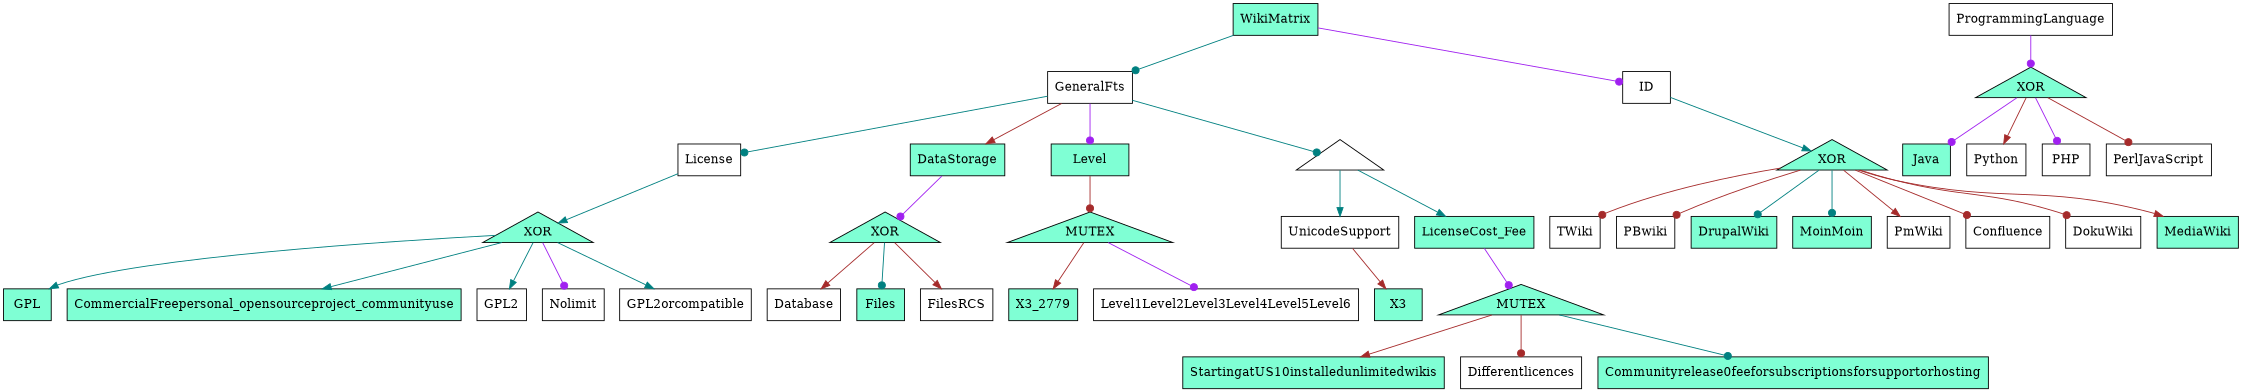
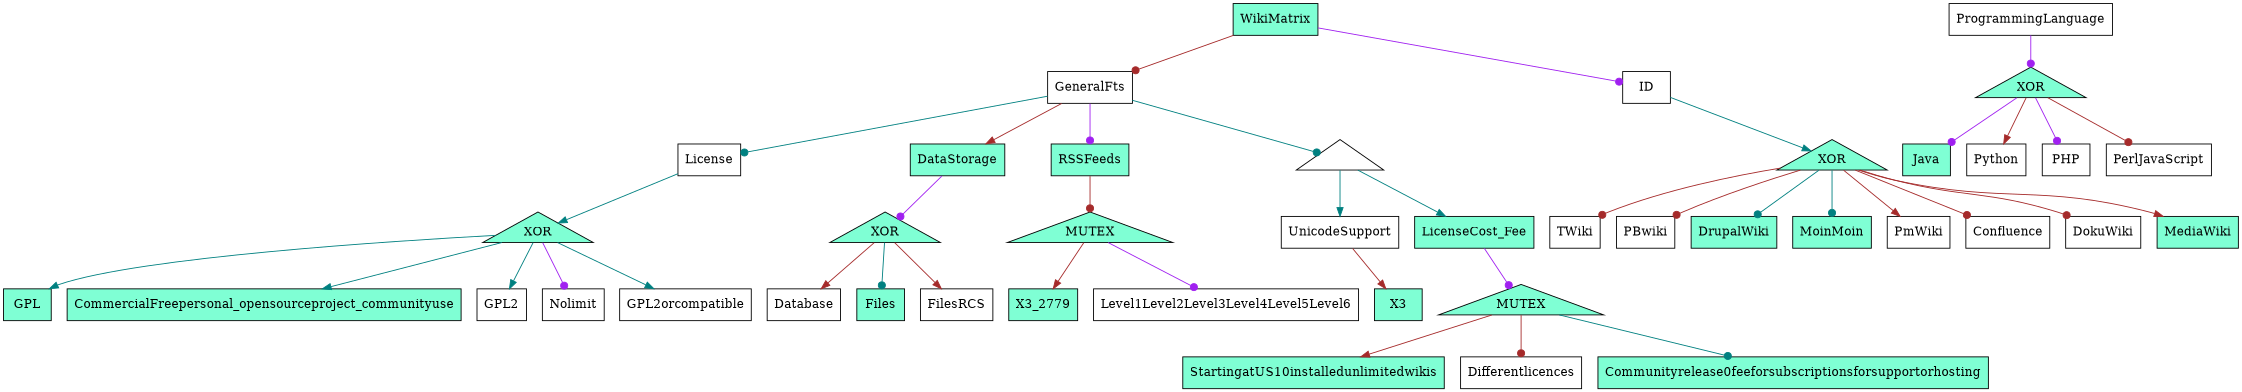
(1186, 52) -> (1186, 52)
(1090, 160) -> (1090, 160)
